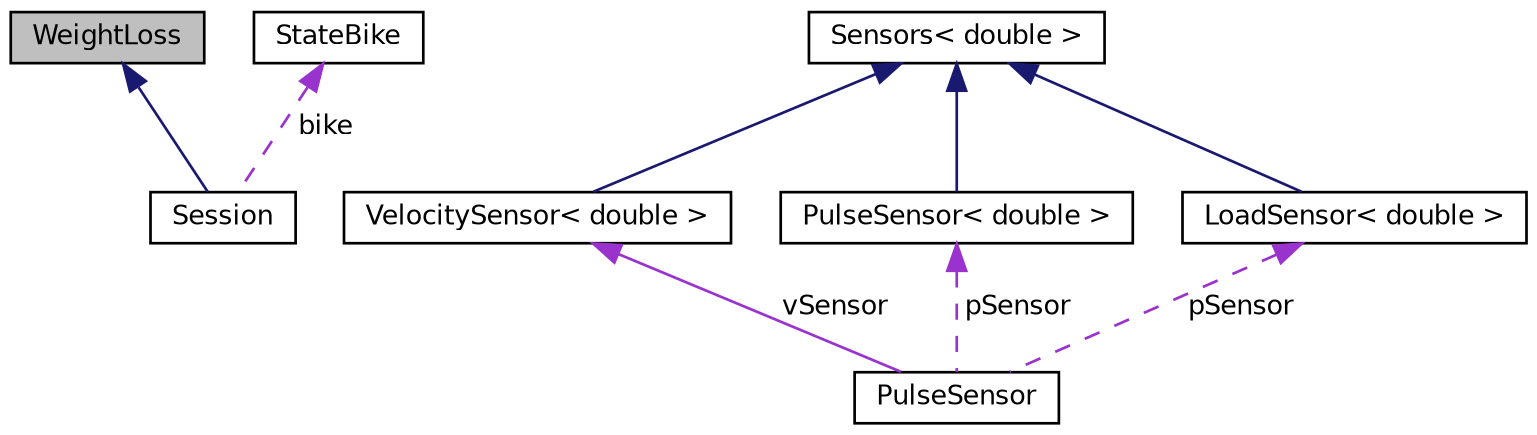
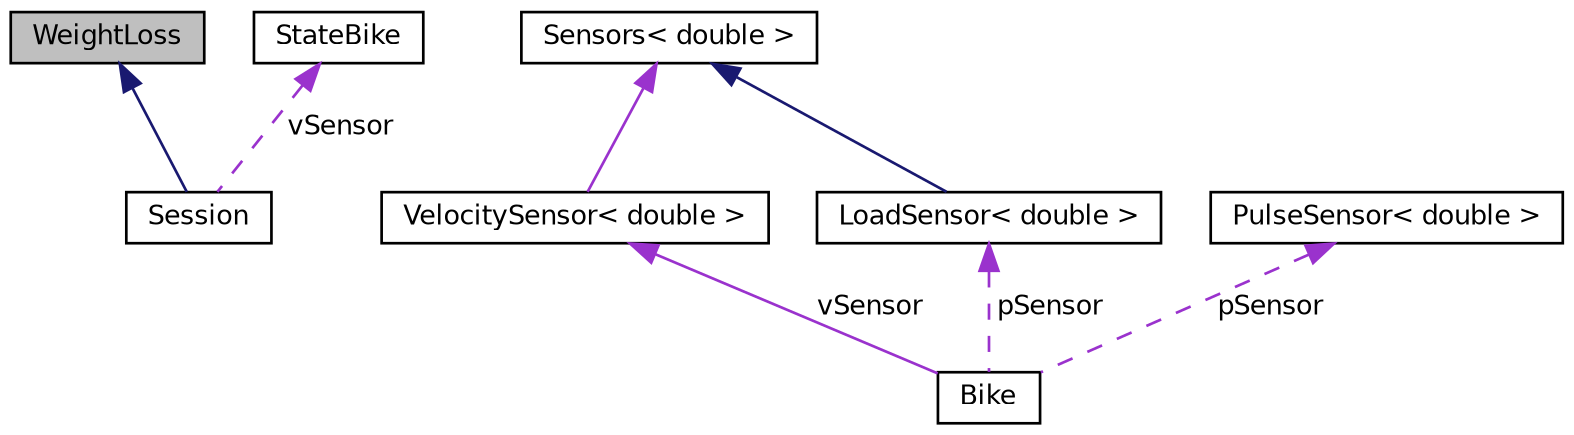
(322, 128) -> (337, 128)
(735, 133) -> (615, 140)
(957, 142) -> none
(957, 398) -> (989, 398)
